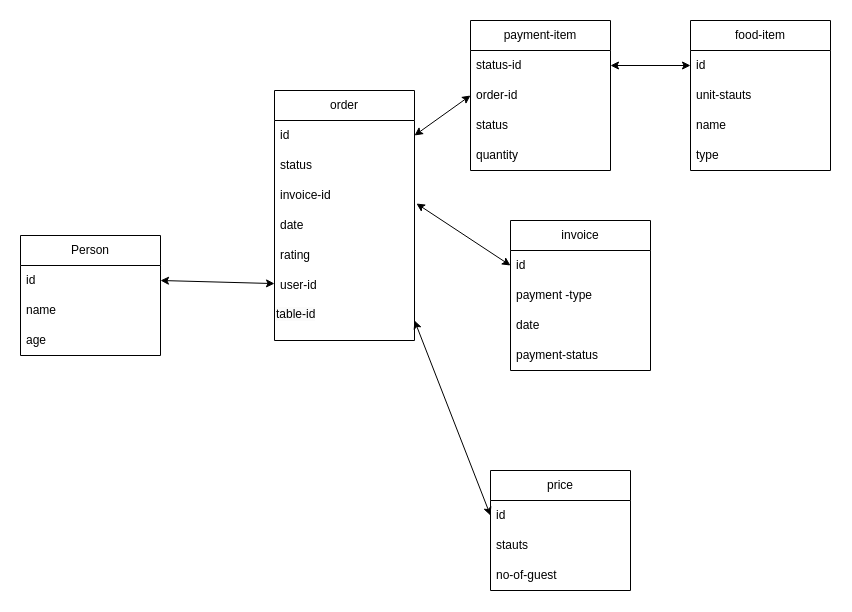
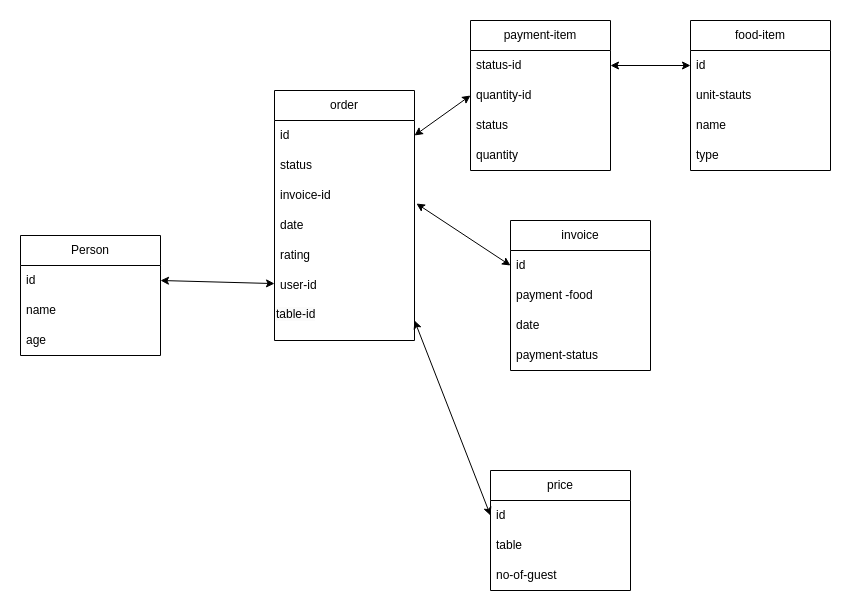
(502, 96) -> (510, 96)
(559, 296) -> (559, 296)
(517, 546) -> (512, 546)
